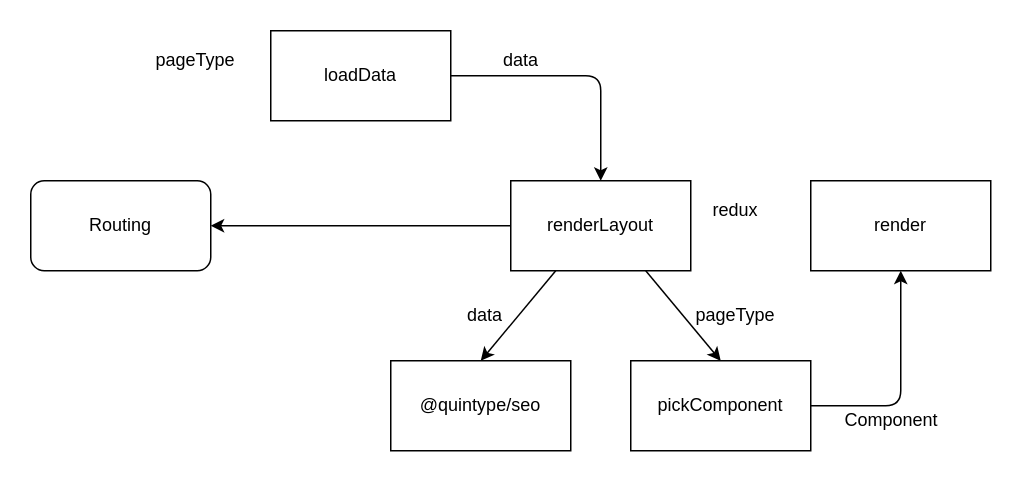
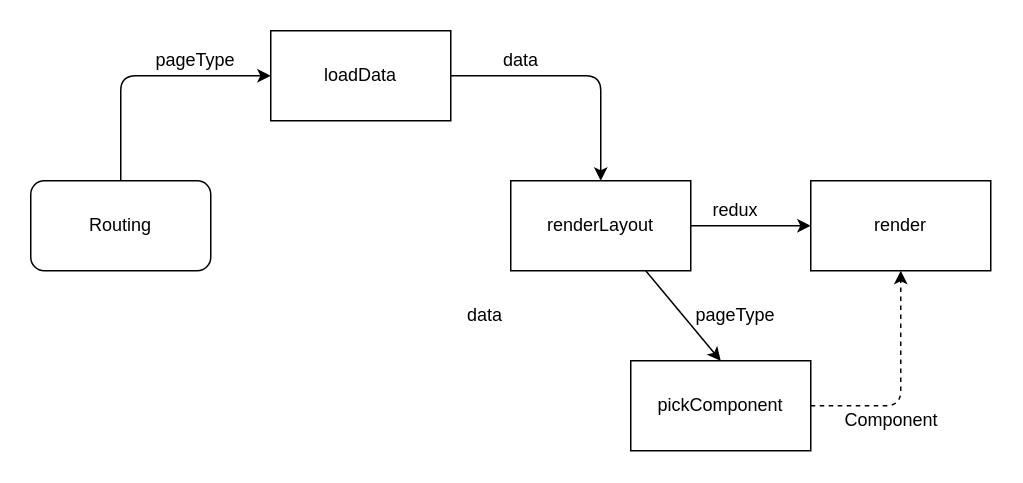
none -> (143, 76)
(366, 226) -> (746, 226)
(522, 312) -> none
(901, 383) -> (901, 383)
(481, 406) -> none
